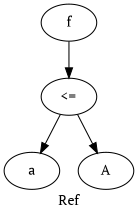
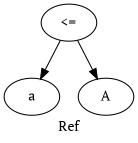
(69, 23) -> none
